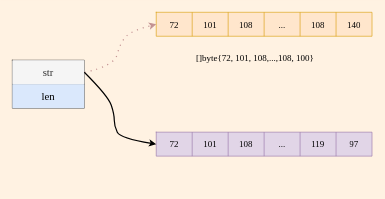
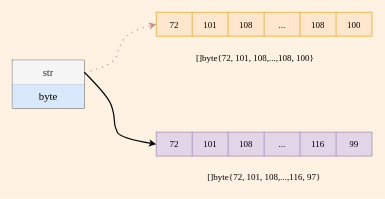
(354, 24) -> (354, 24)
(48, 96) -> (48, 96)
(318, 144) -> (318, 144)
(354, 144) -> (354, 144)
none -> (264, 177)
